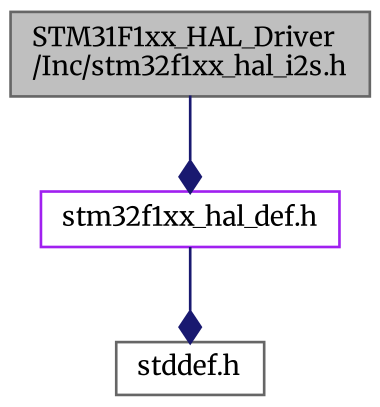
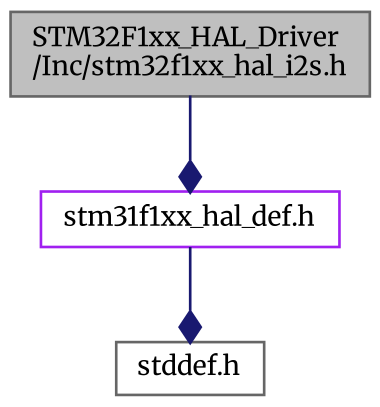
(190, 54) -> (190, 54)
(190, 219) -> (190, 219)
